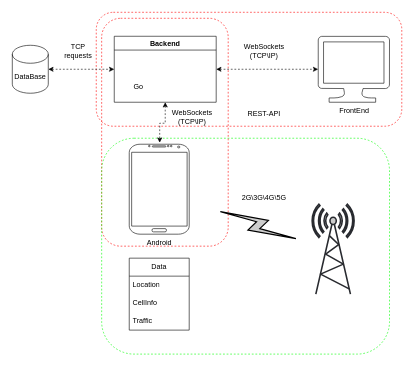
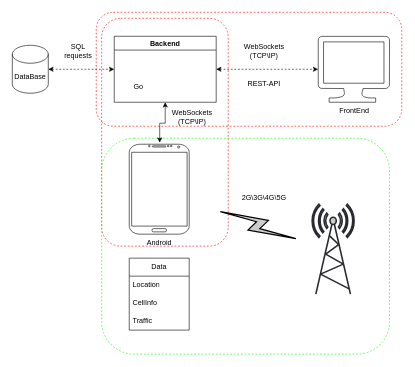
(78, 51) -> (78, 51)
(264, 114) -> (264, 84)
(164, 123) -> (164, 123)
